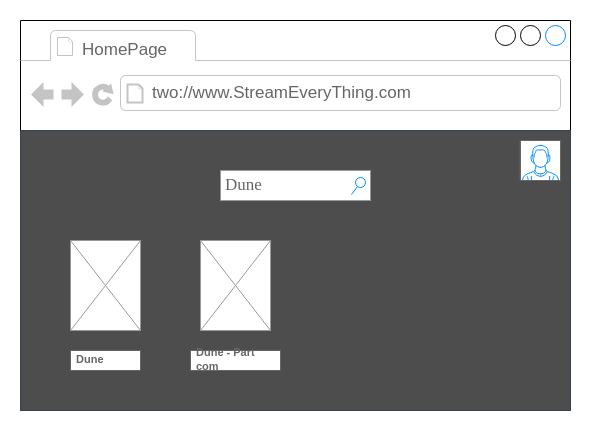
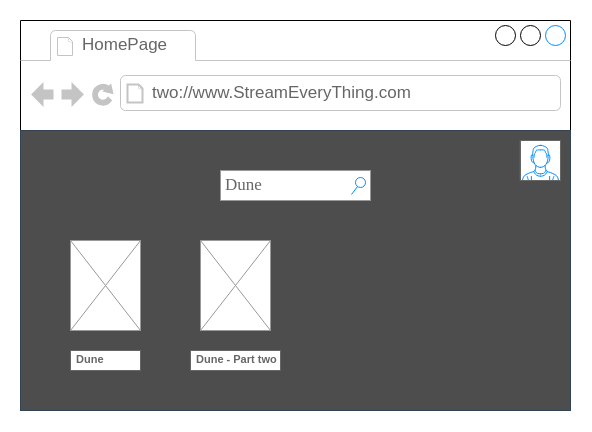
(161, 50) -> (136, 46)
(239, 360) -> (239, 360)
